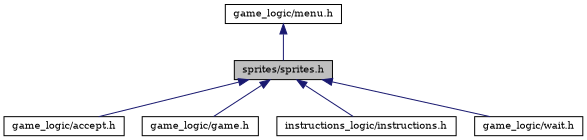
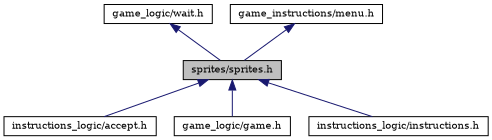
(283, 14) -> (306, 14)
(411, 99) -> (199, 45)
(64, 126) -> (80, 126)
